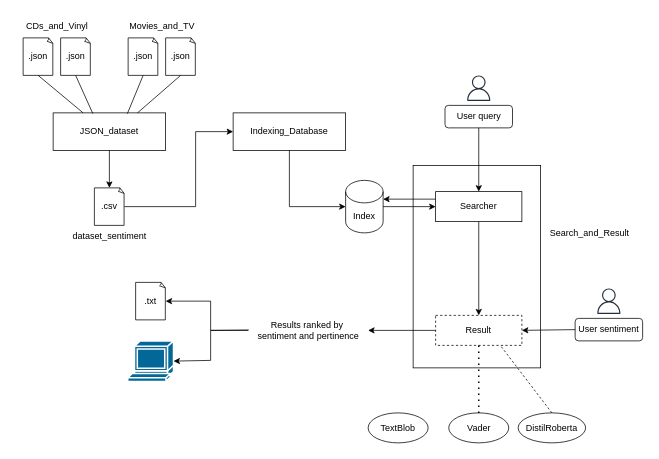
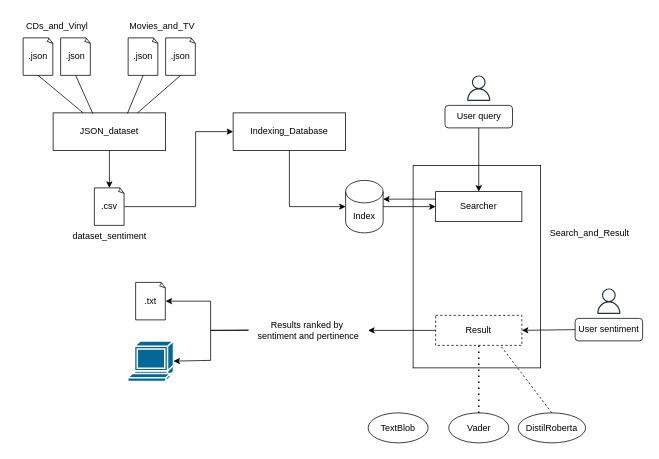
(479, 266) -> none
